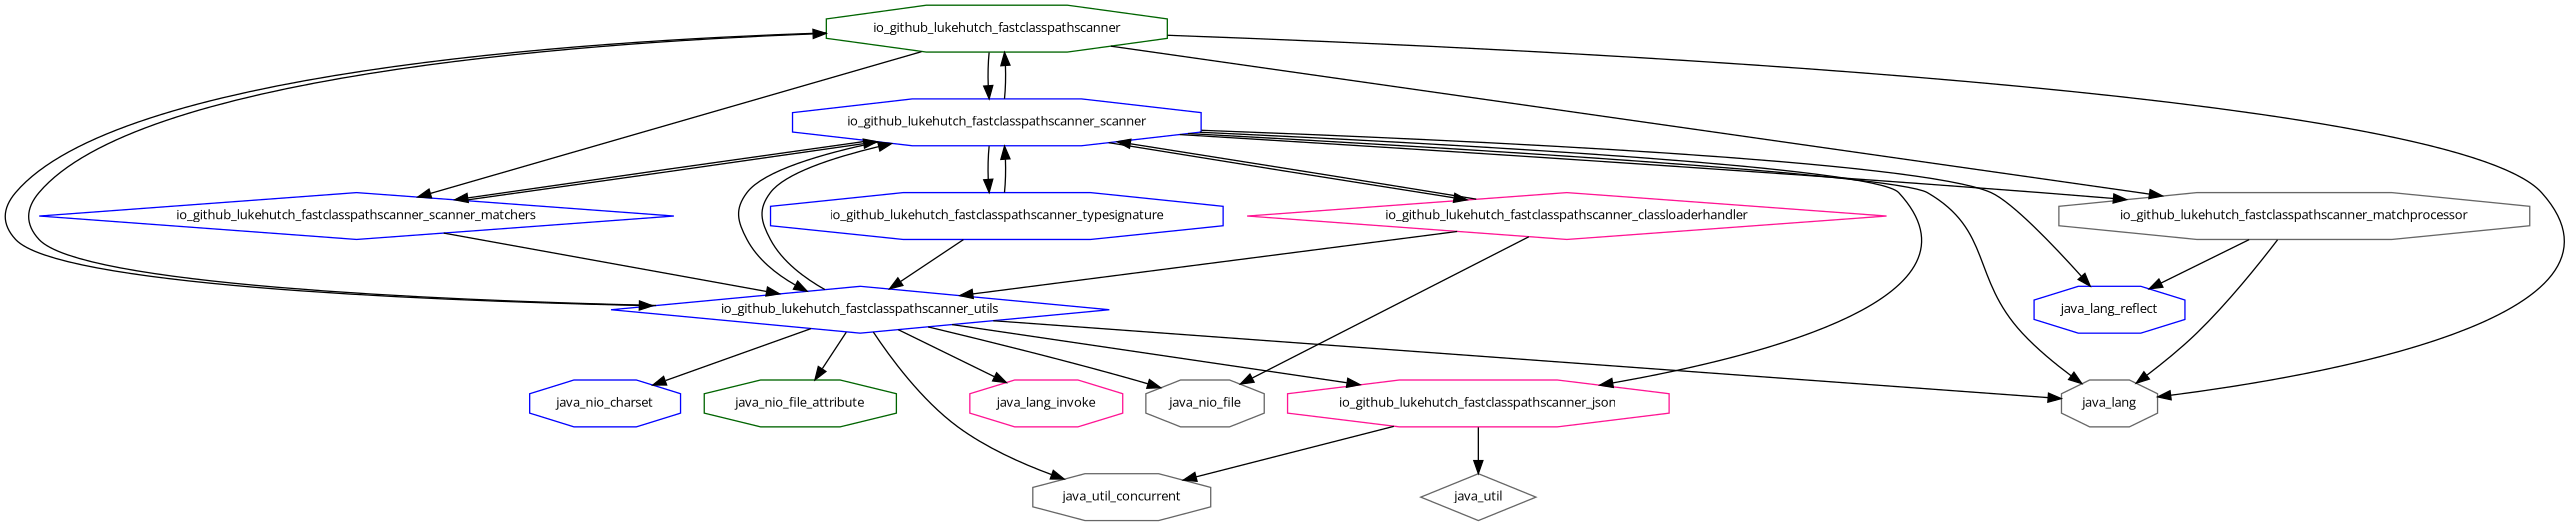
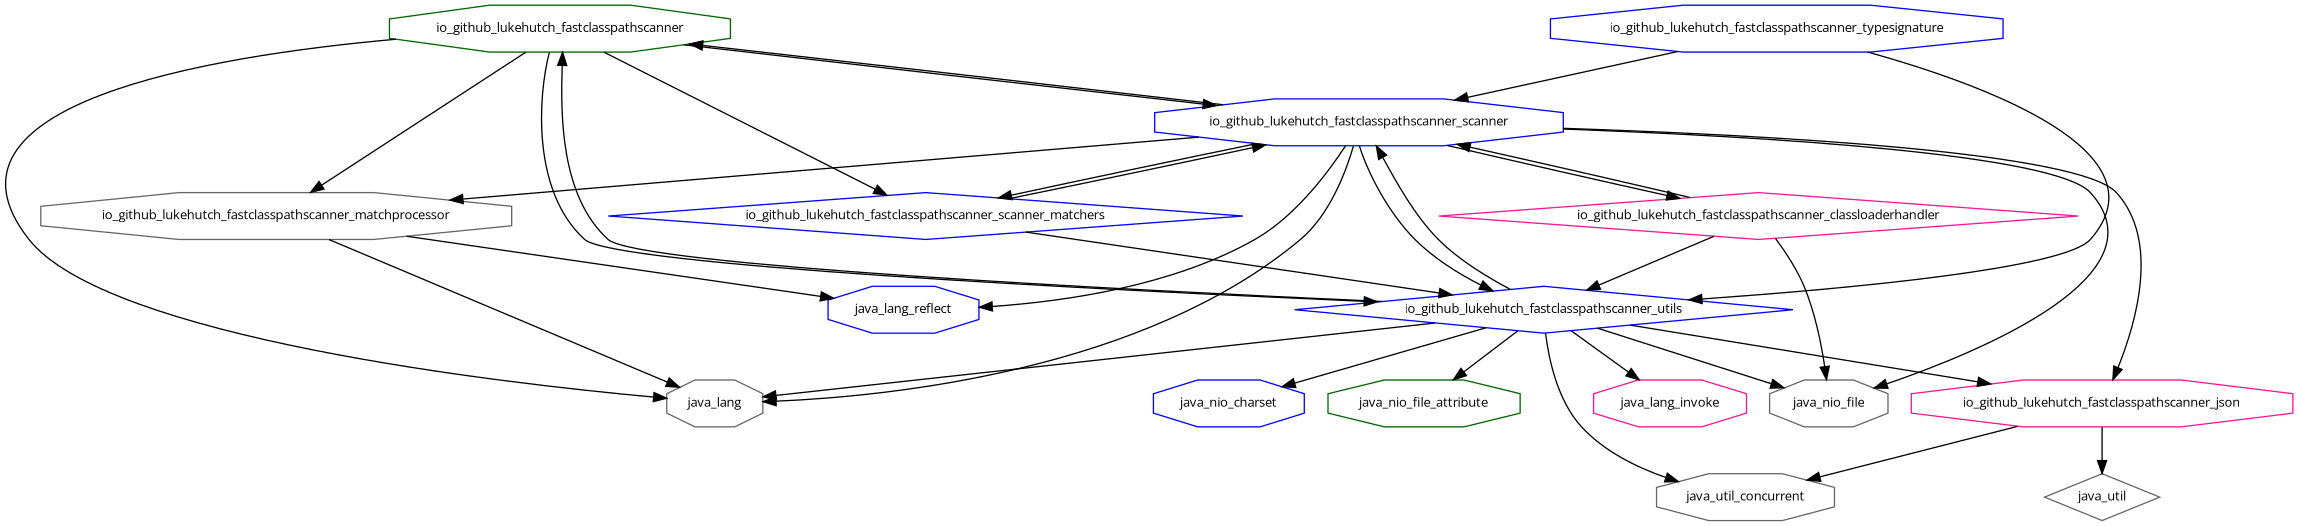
(988, 163) -> (2073, 183)
